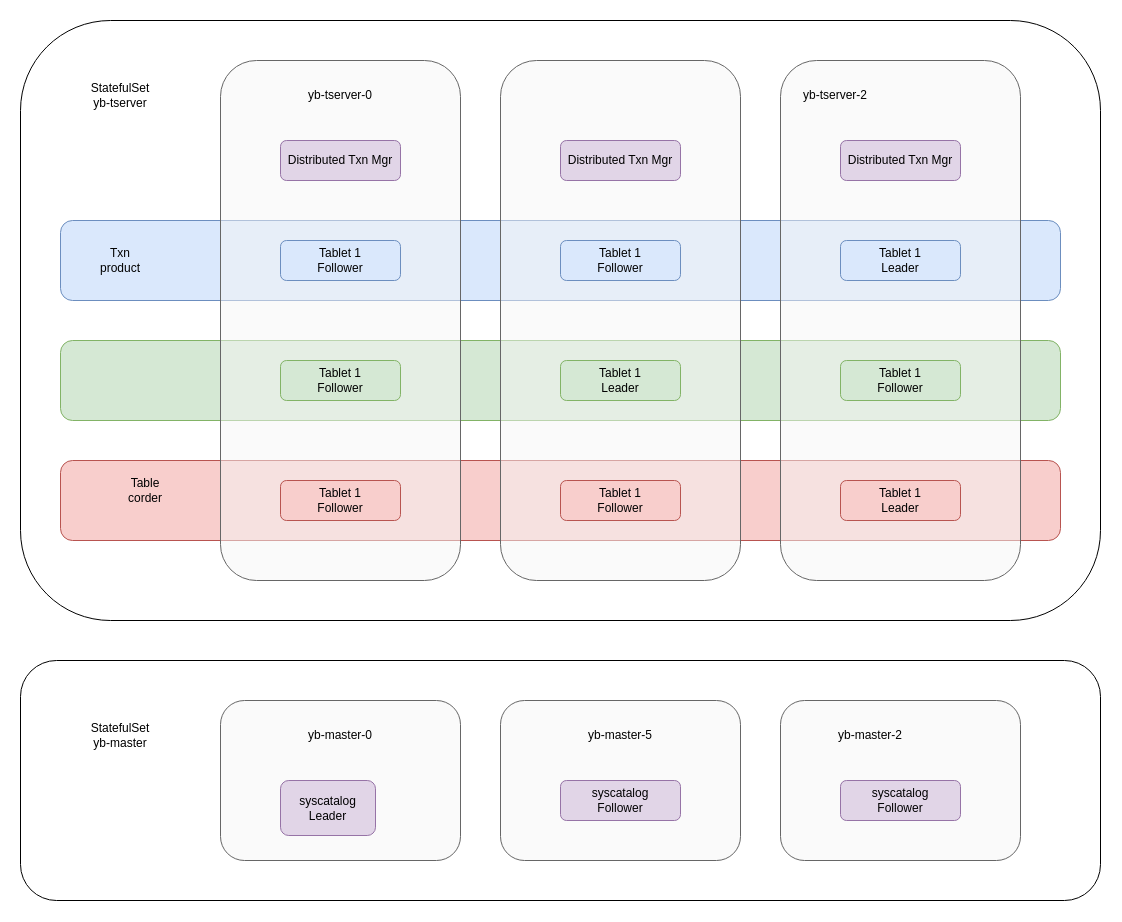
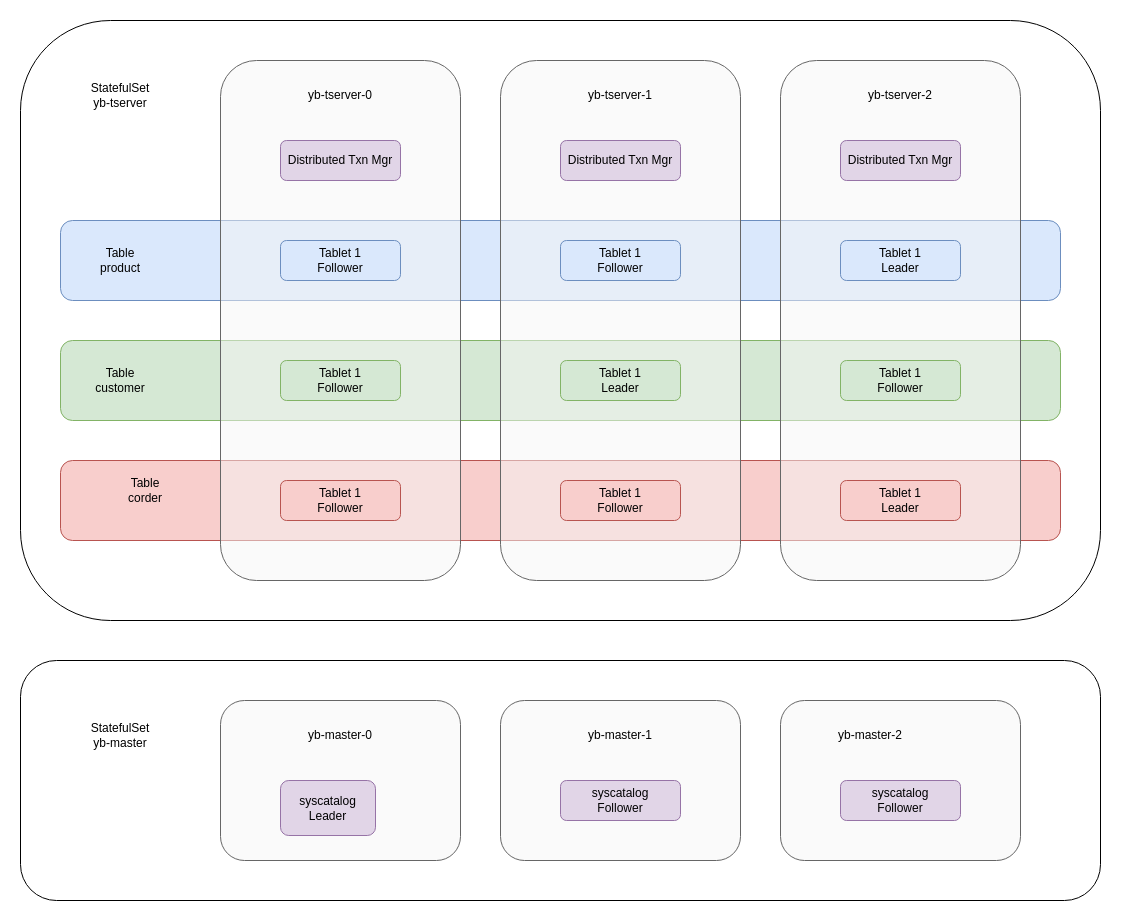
none -> (621, 96)
(836, 96) -> (901, 96)
(121, 261) -> (121, 261)
none -> (121, 381)
(621, 736) -> (621, 736)
